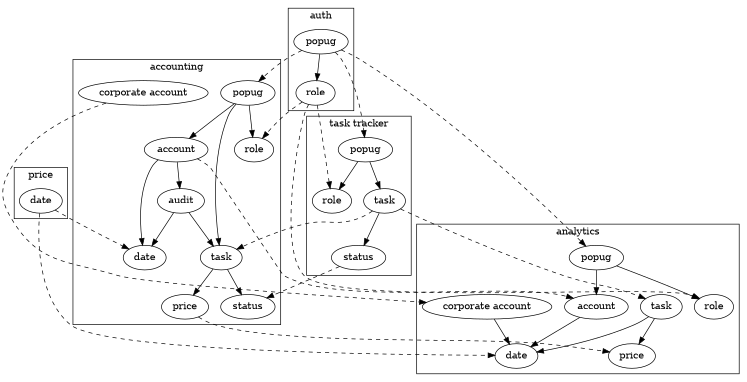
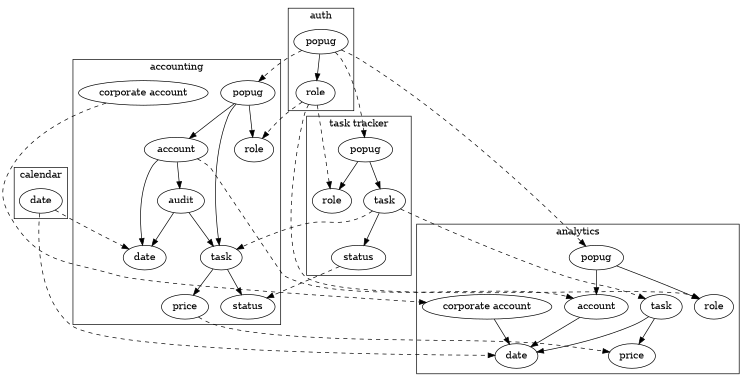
(41, 175) -> (41, 175)
